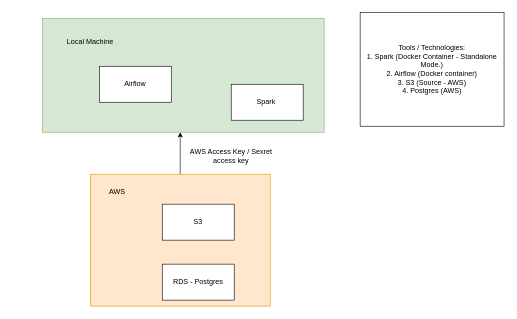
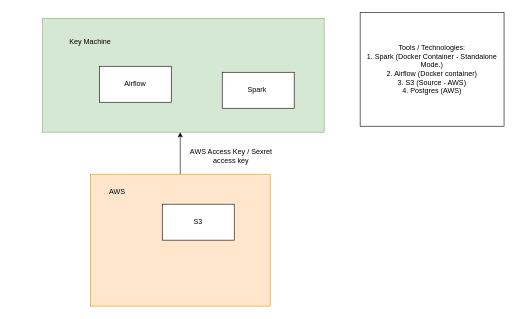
(90, 42) -> (90, 42)
(267, 102) -> (258, 90)
(198, 282) -> none
